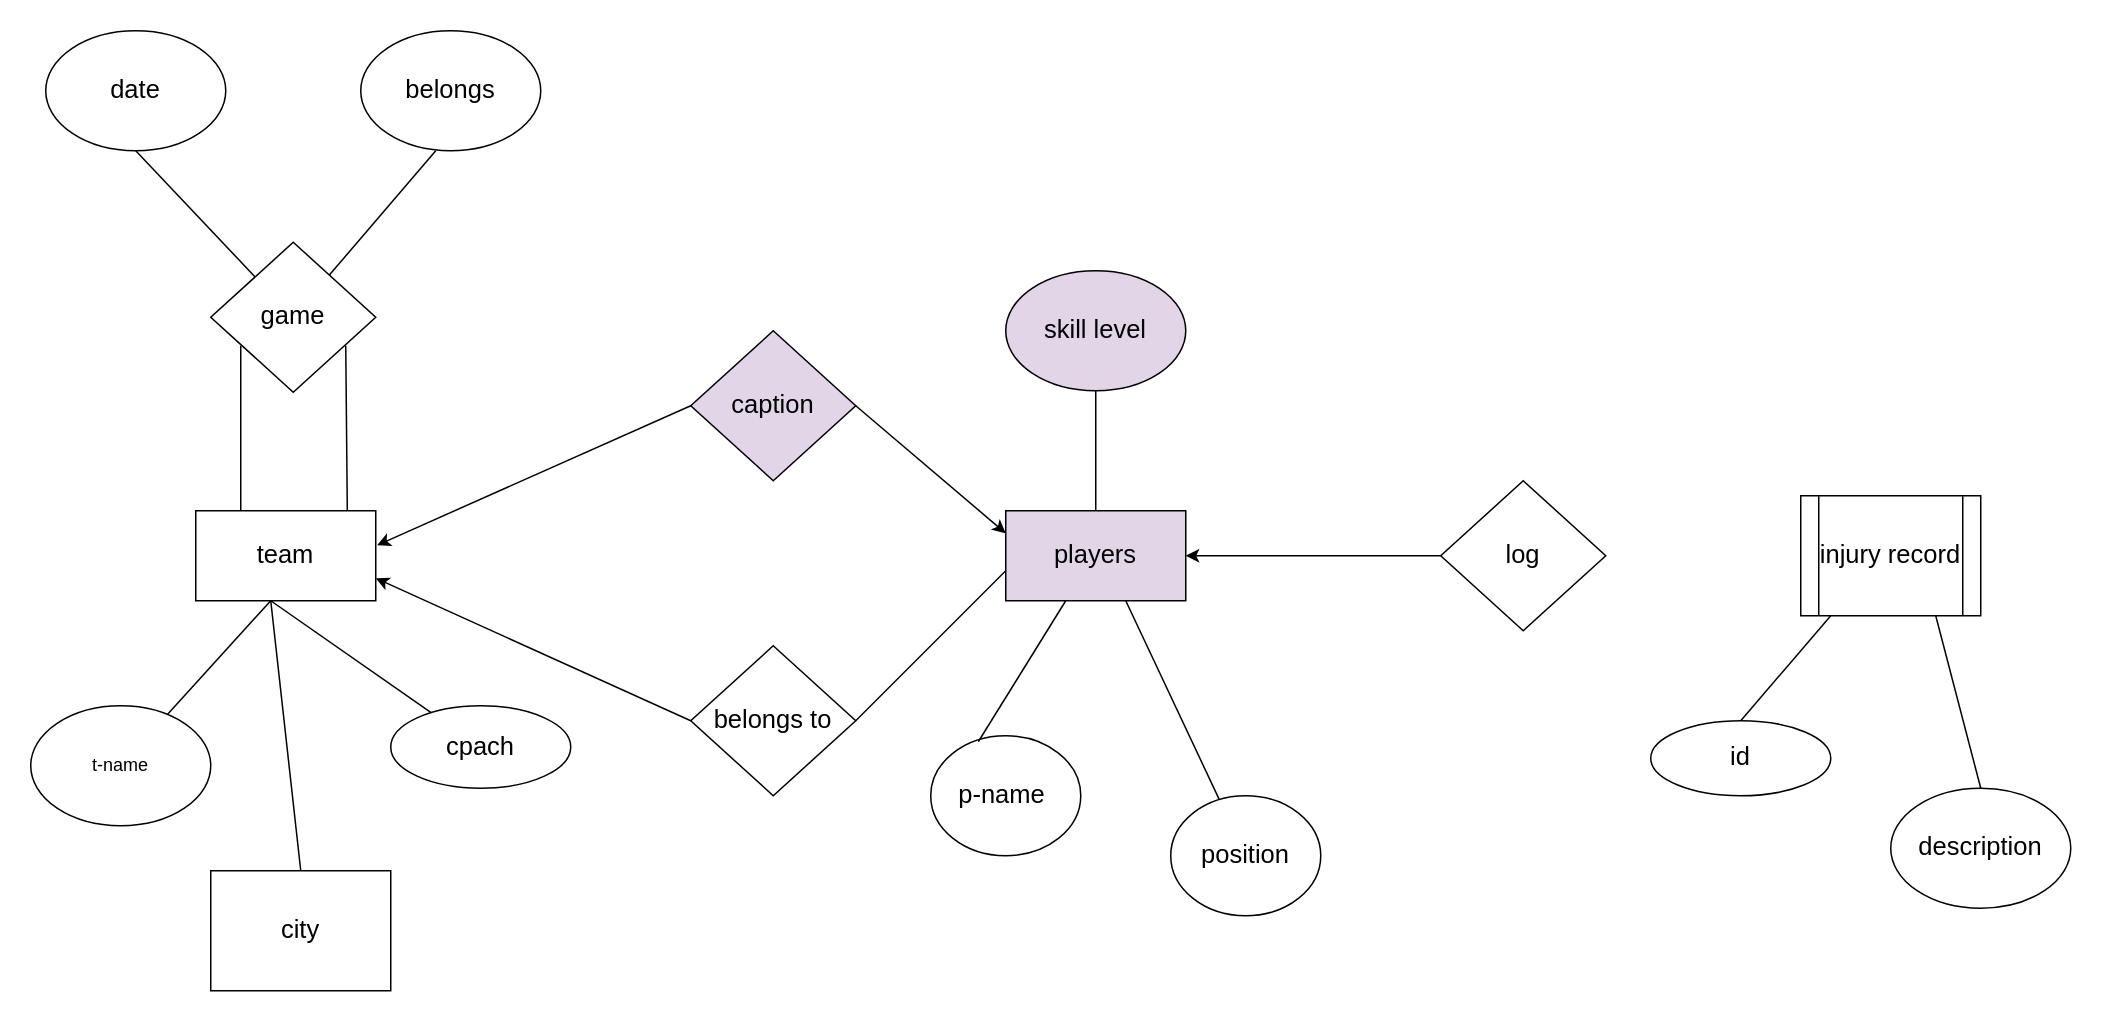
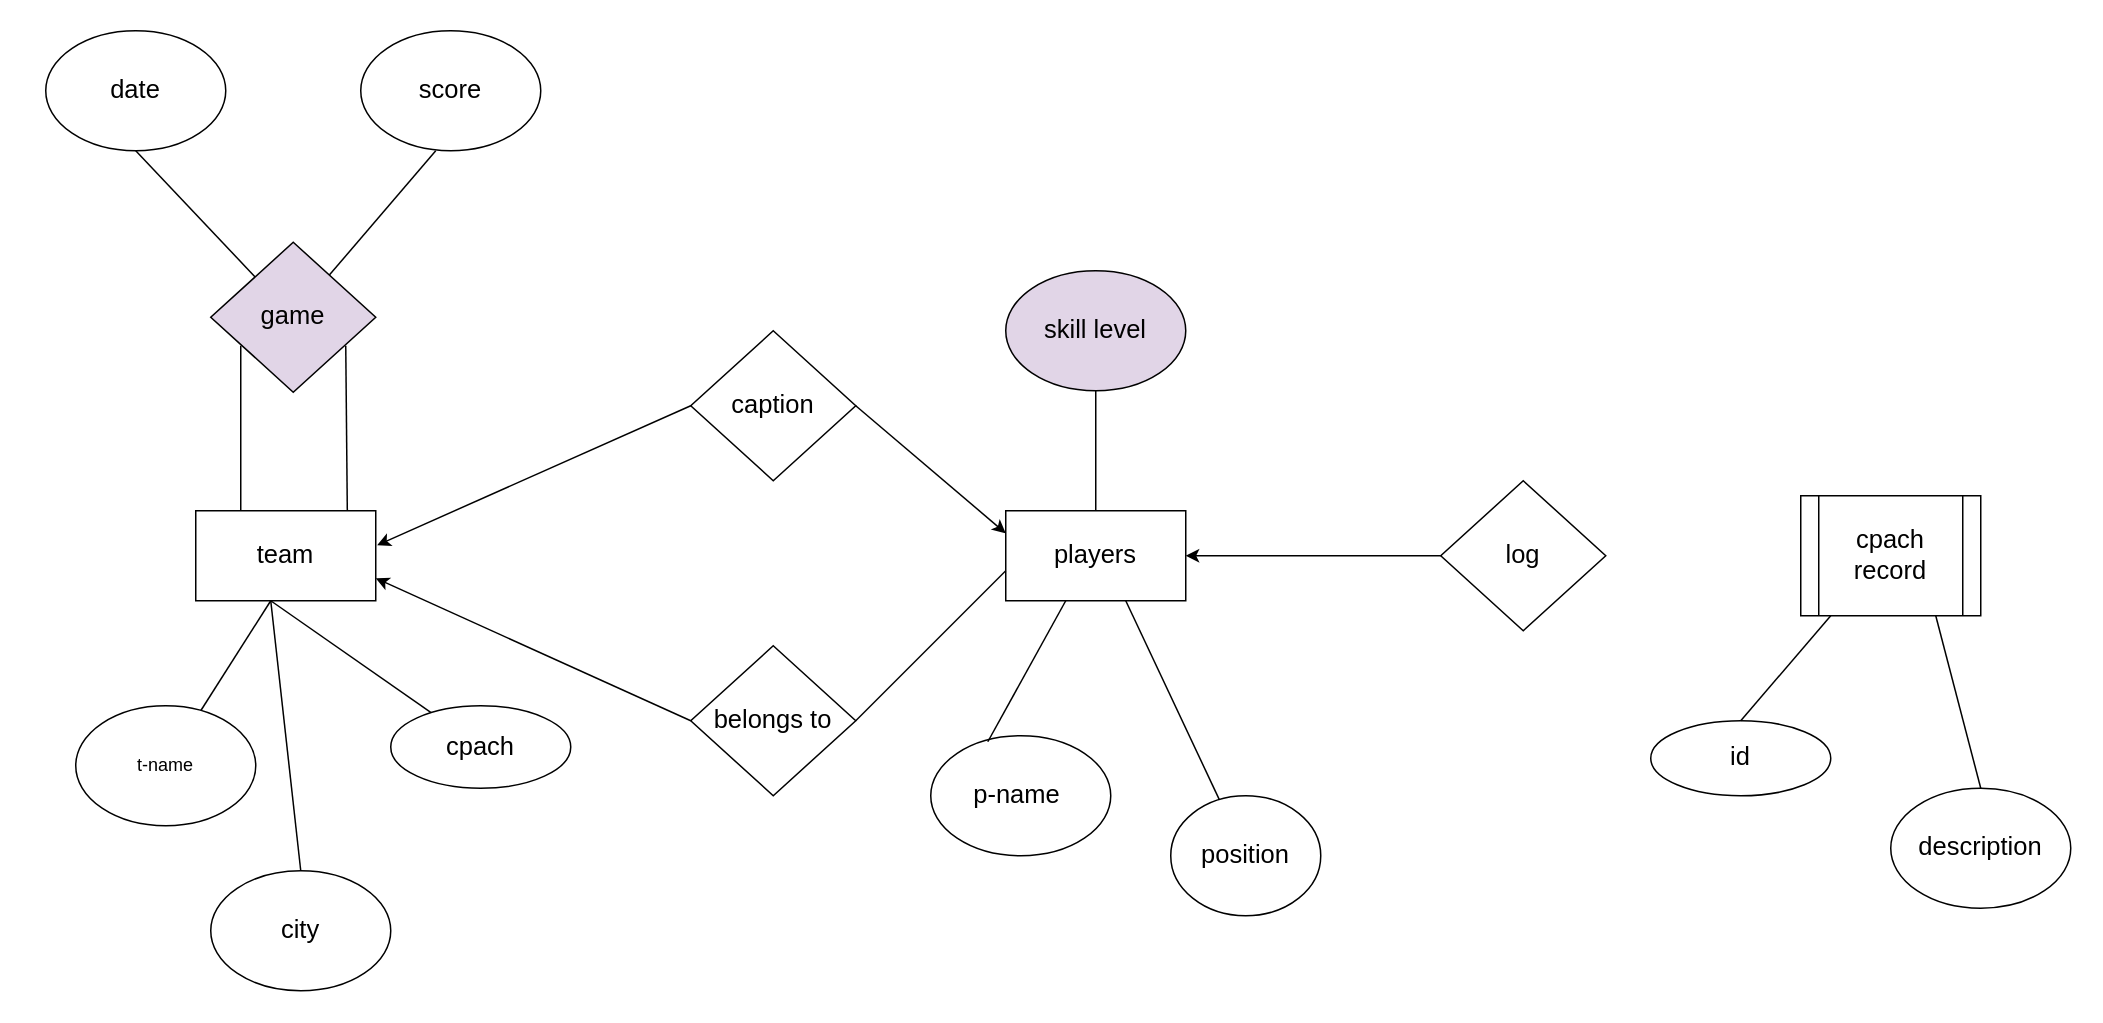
(451, 91) -> (451, 91)
(293, 317) -> (293, 317)
(773, 406) -> (773, 406)
(1096, 556) -> (1096, 556)
(1891, 556) -> (1891, 556)
(121, 766) -> (166, 766)
(1006, 796) -> (1021, 796)
(301, 931) -> (301, 931)
